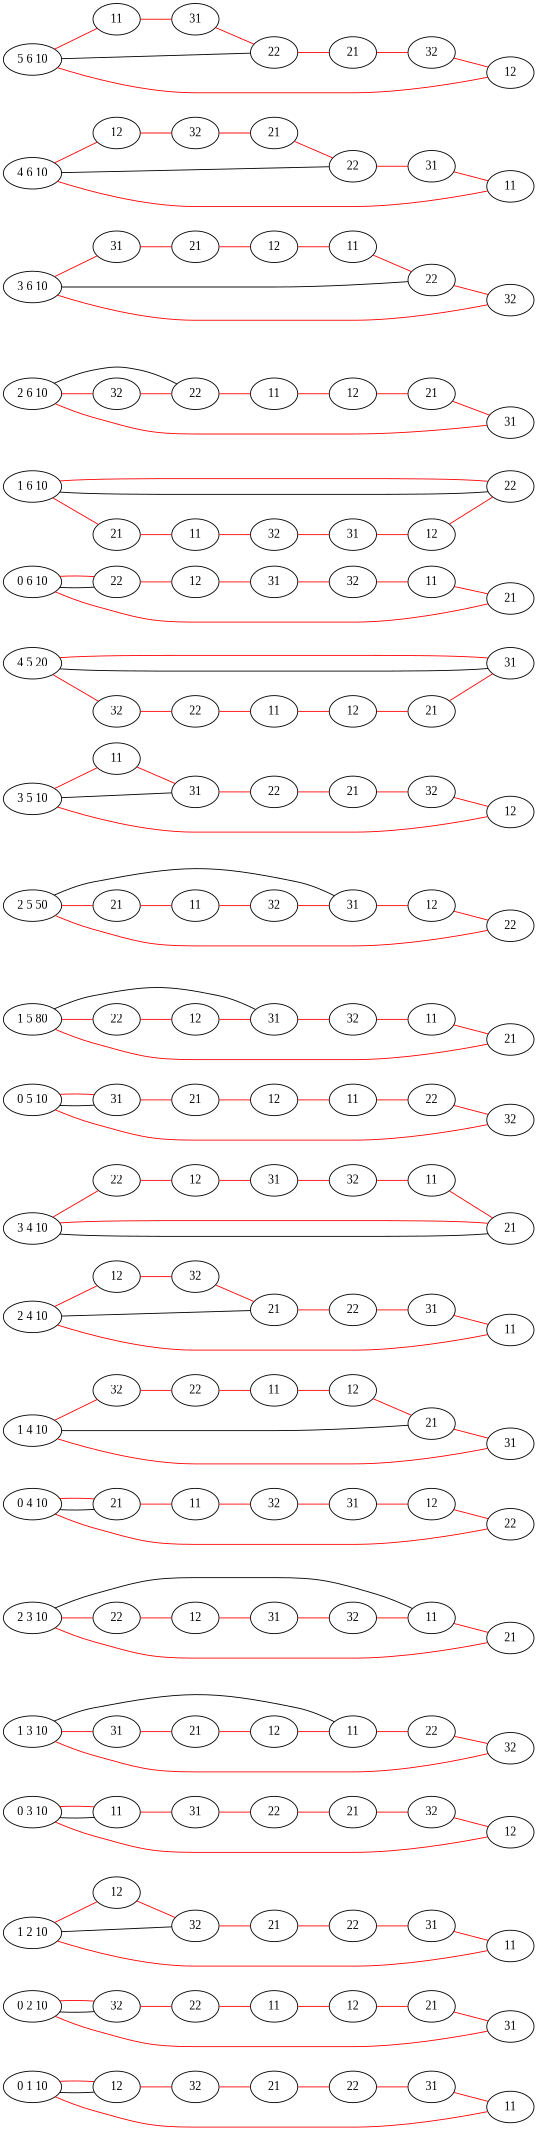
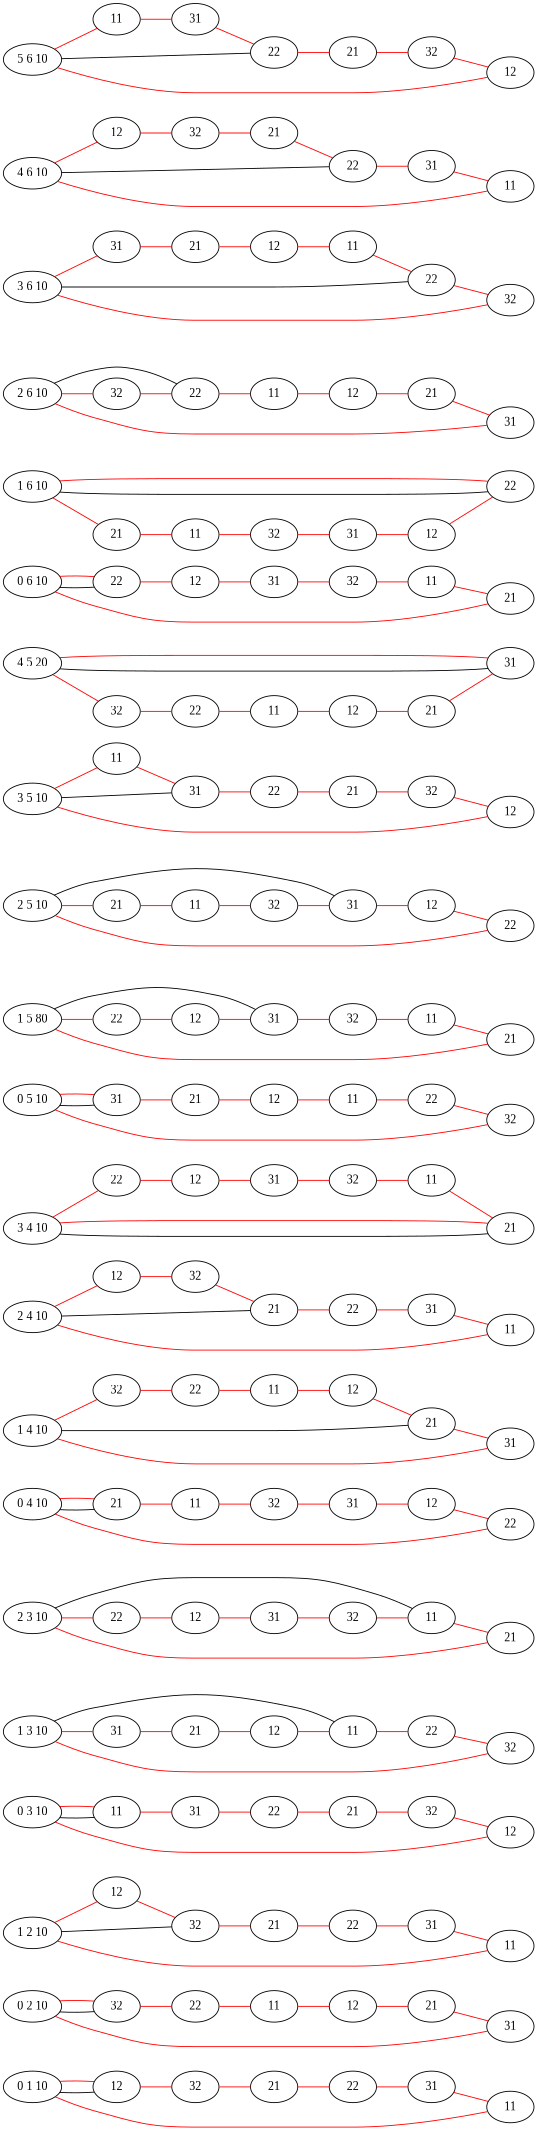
(33, 906) -> (33, 906)
